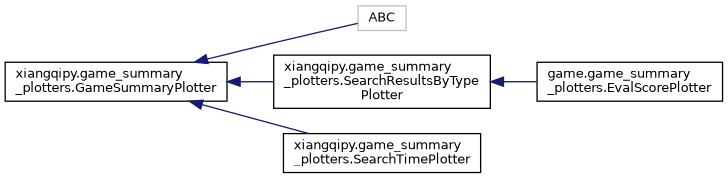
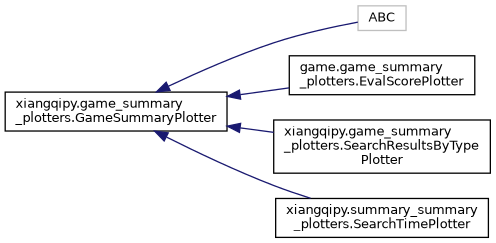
(520, 82) -> (265, 91)
(382, 153) -> (382, 218)
